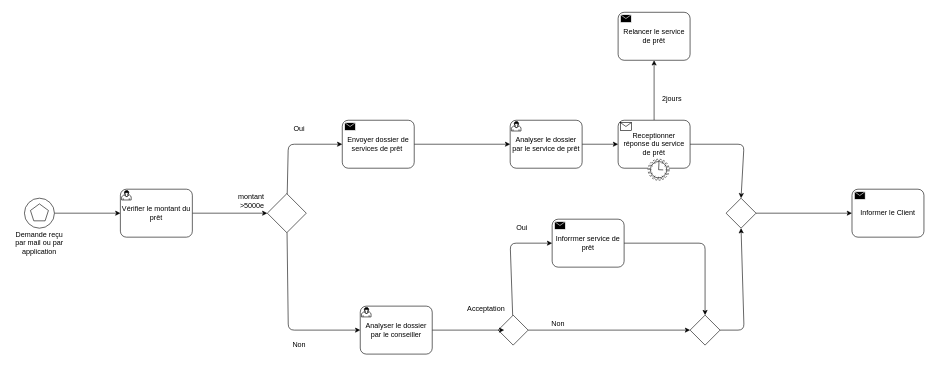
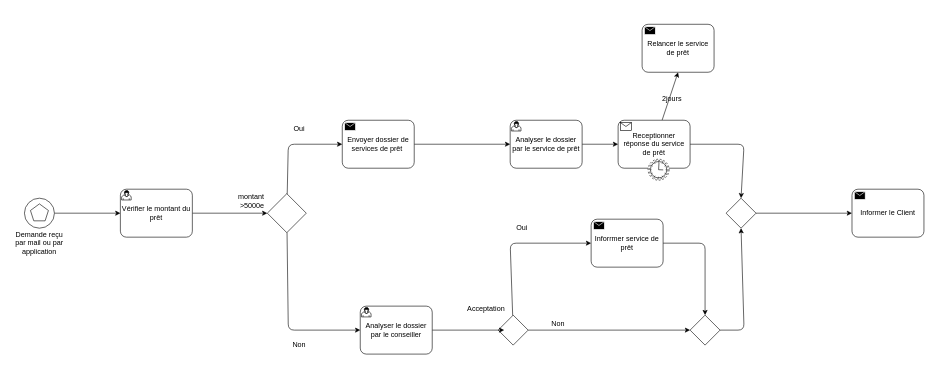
(654, 36) -> (678, 48)
(588, 243) -> (627, 243)
